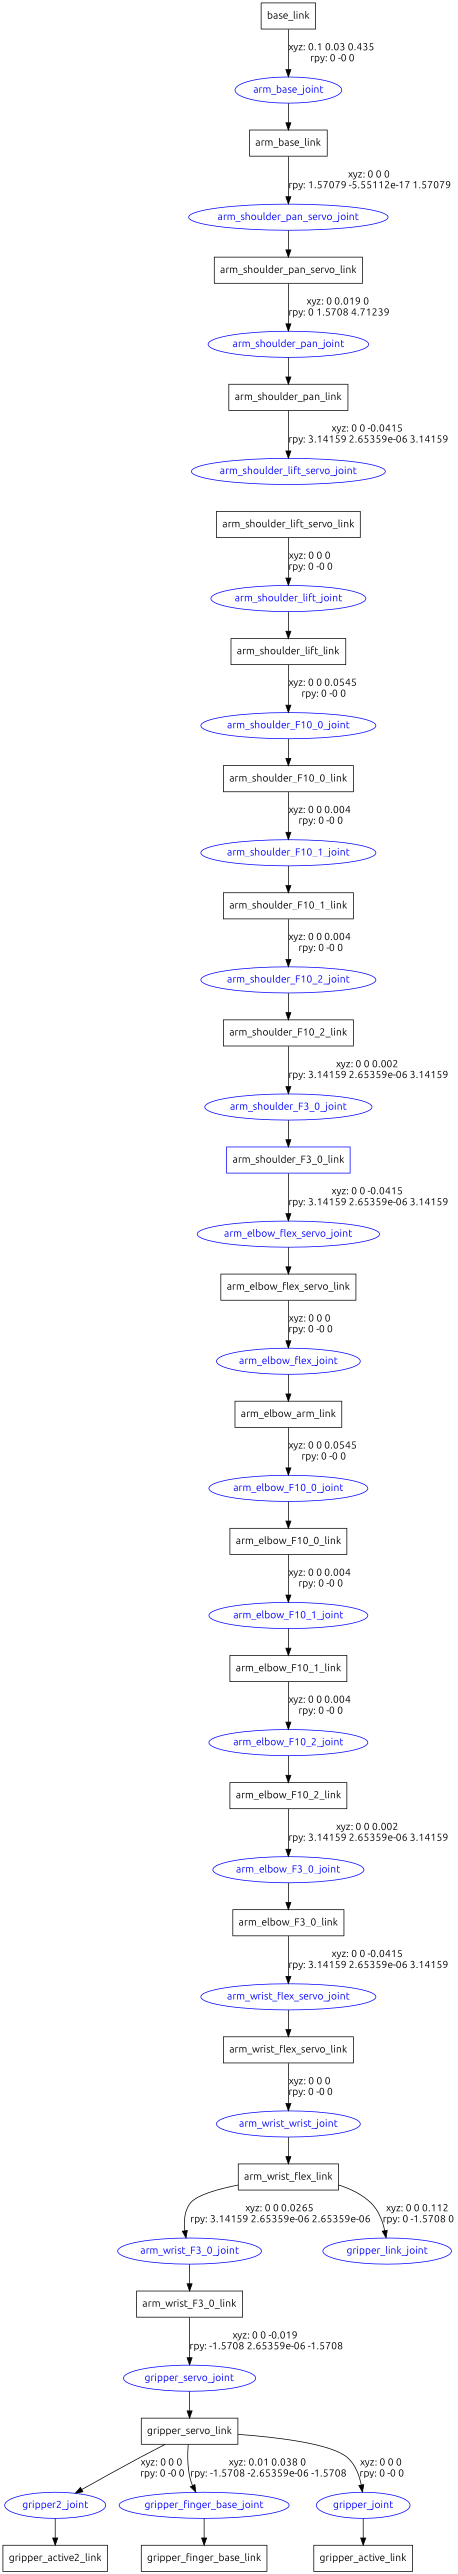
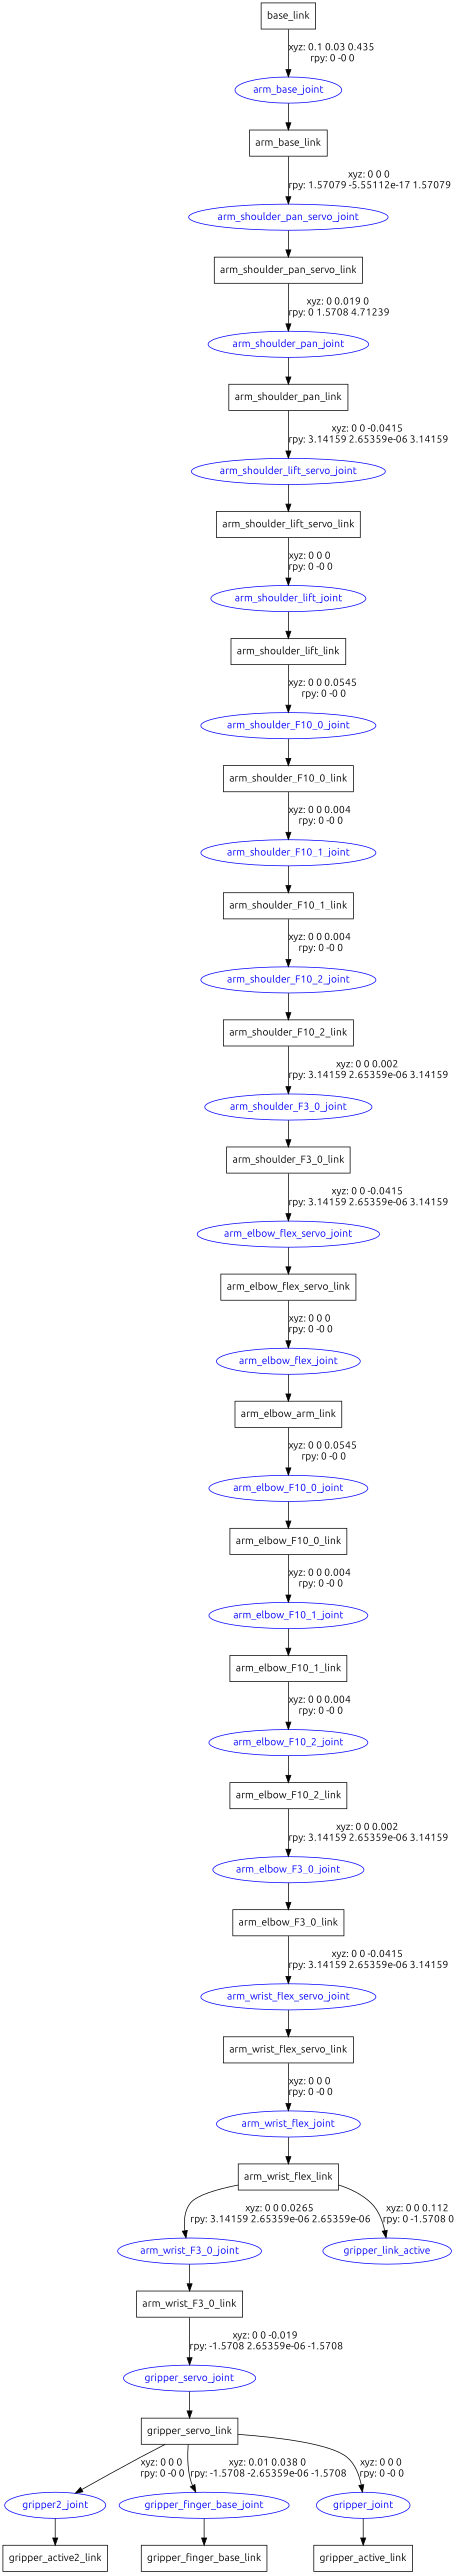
none -> (288, 494)
(288, 1160) -> (288, 1160)
(288, 2124) -> (288, 2124)
(387, 2251) -> (387, 2251)
